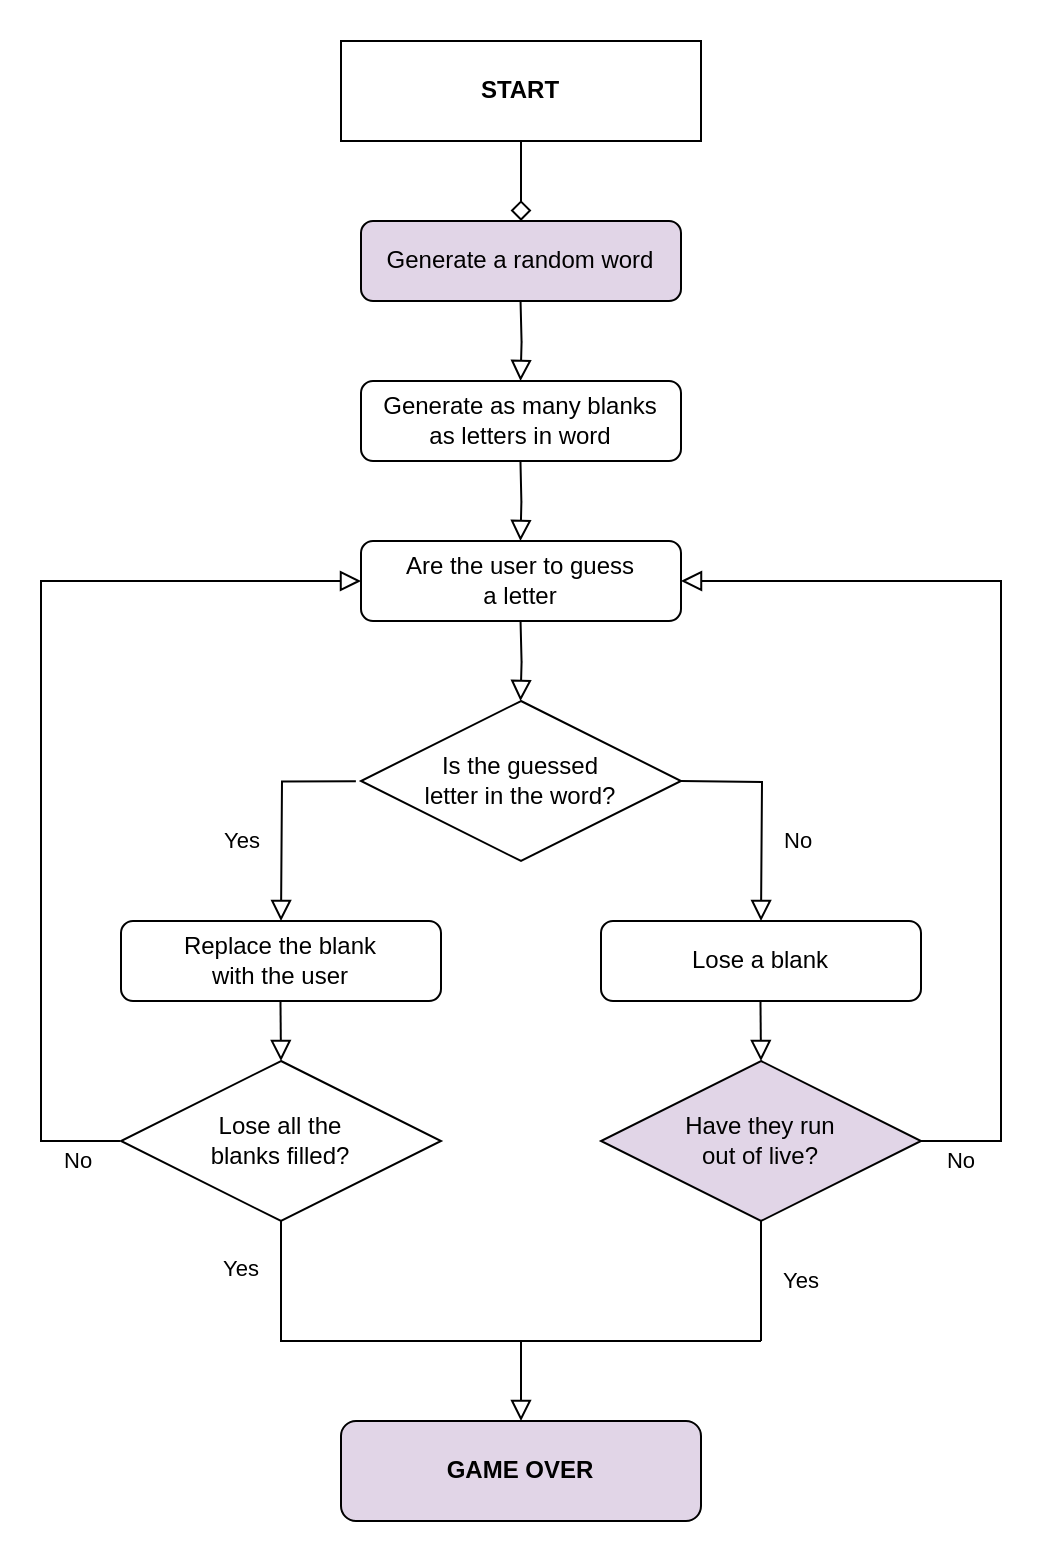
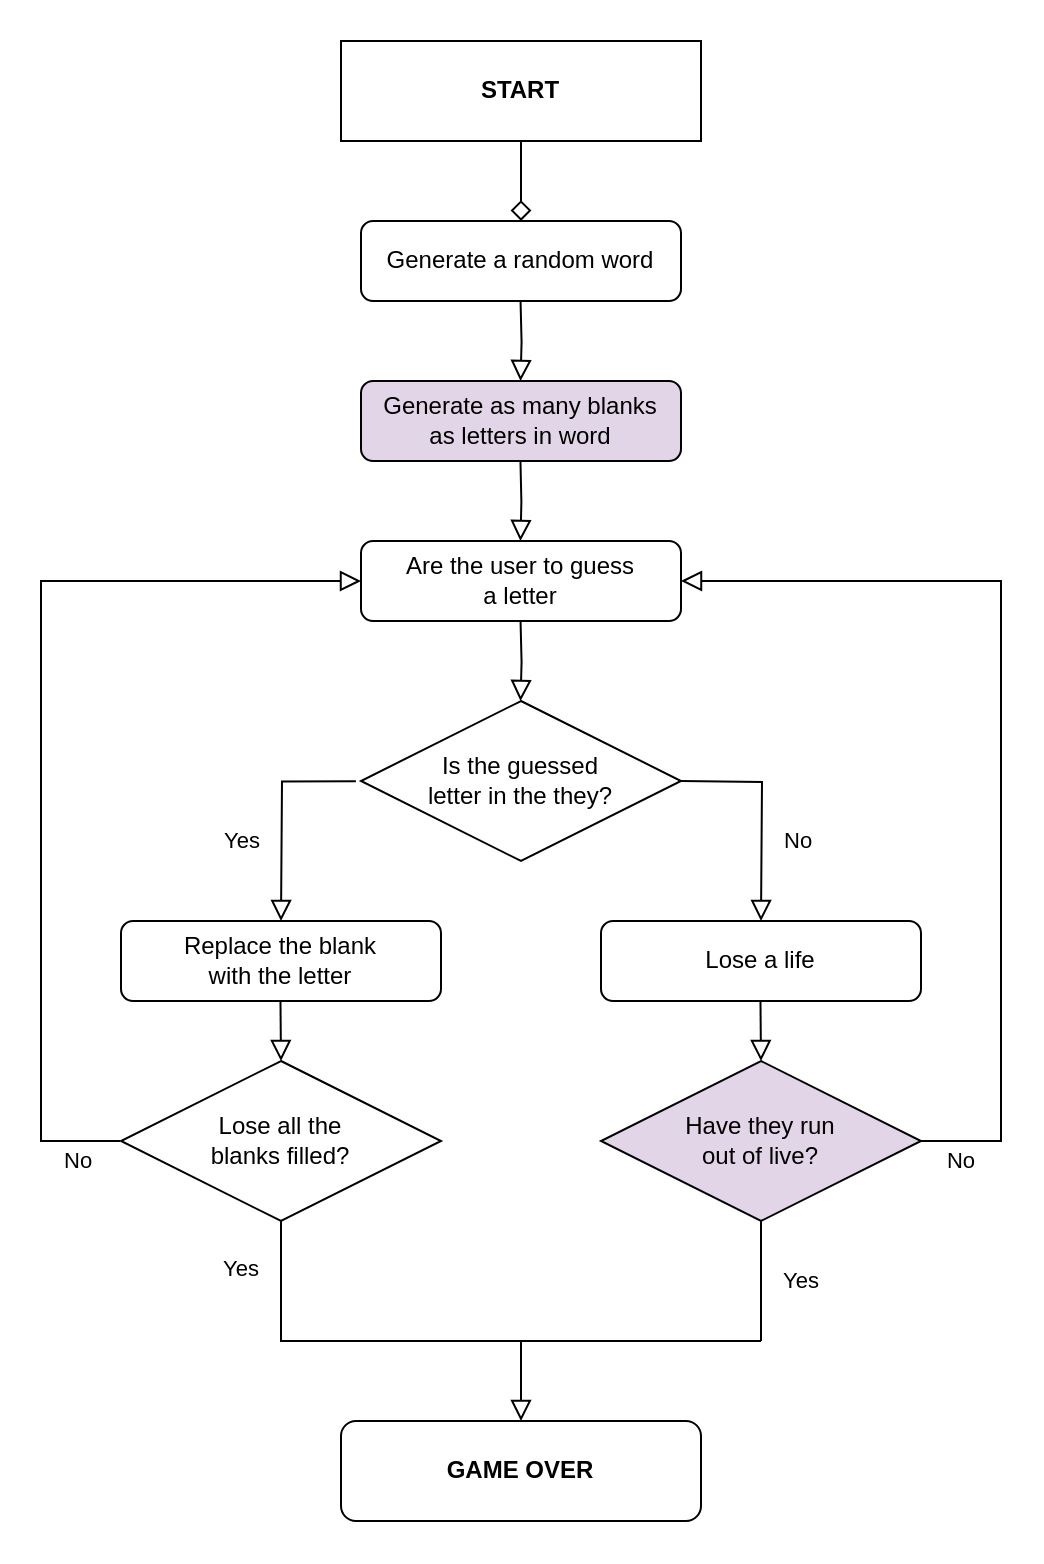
(521, 261) -> (521, 261)
(521, 421) -> (521, 421)
(521, 781) -> (521, 781)
(281, 961) -> (281, 961)
(761, 961) -> (761, 961)
(521, 1471) -> (521, 1471)
